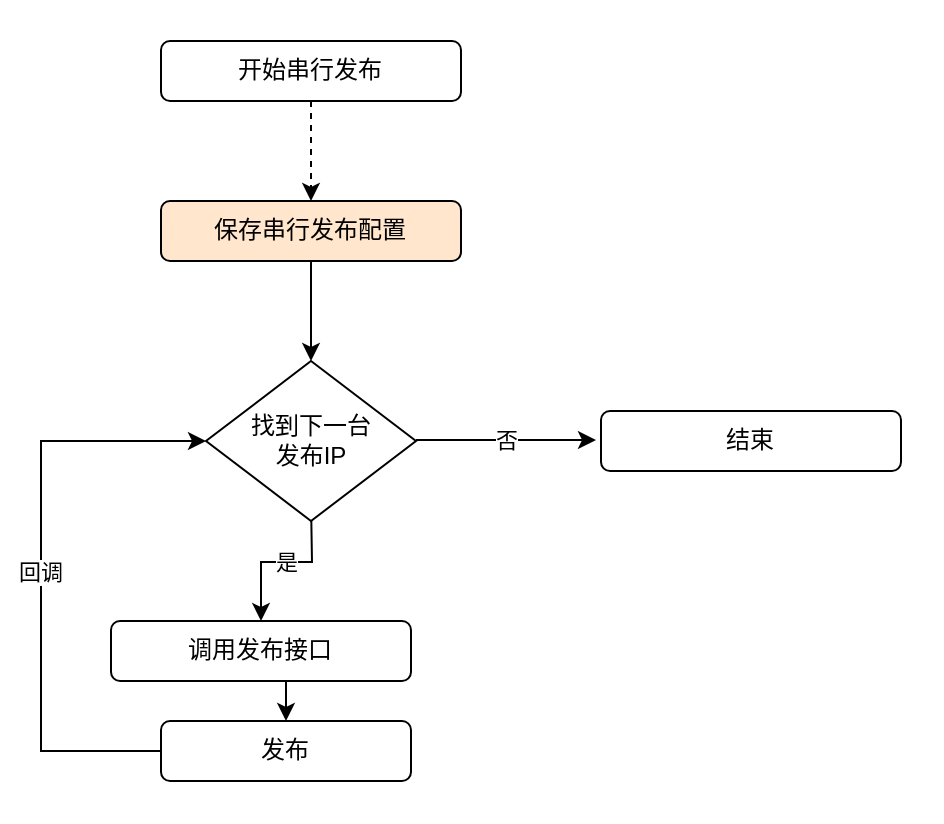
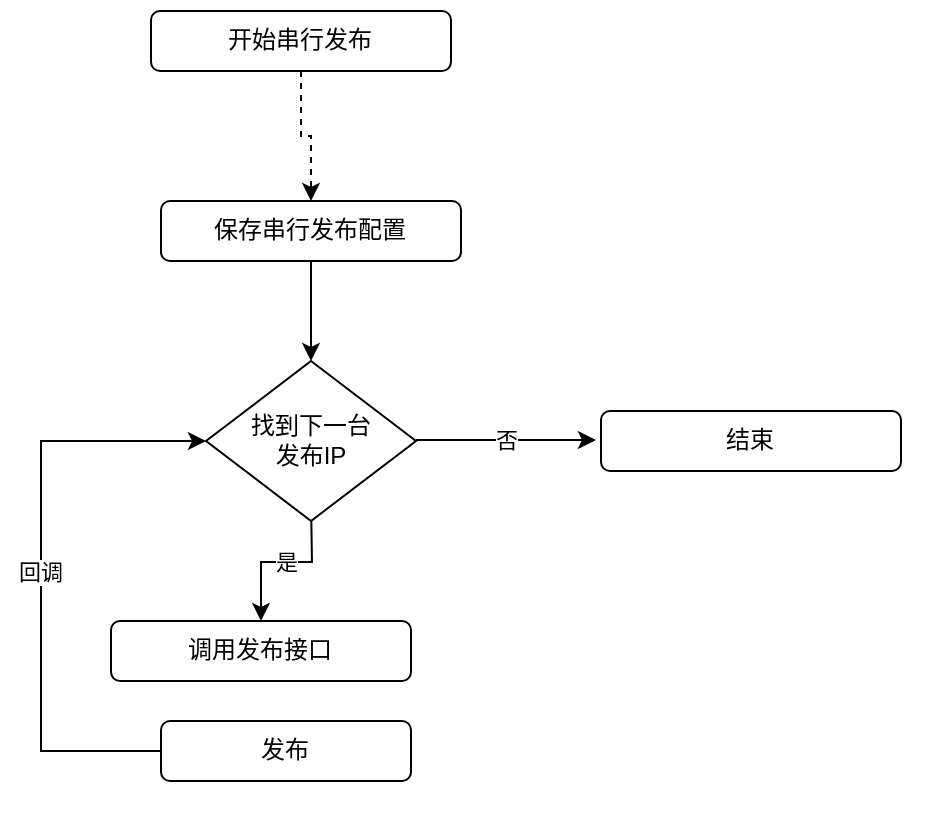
(311, 71) -> (301, 41)
(311, 231) -> (311, 231)
(286, 693) -> none
